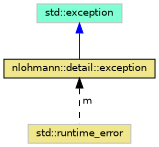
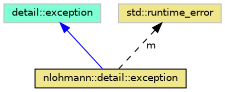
(79, 13) -> (52, 13)
(79, 106) -> (137, 49)
